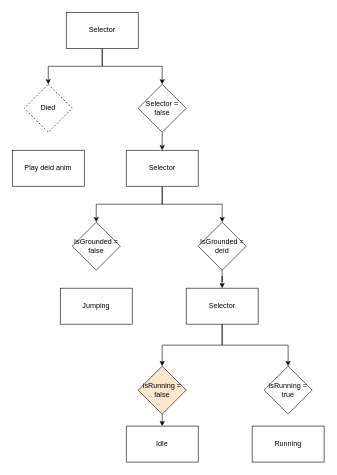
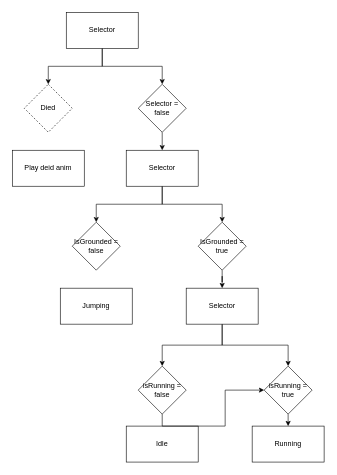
(222, 246) -> (222, 246)
(162, 390) -> (162, 390)
(162, 420) -> (162, 422)
none -> (288, 420)
